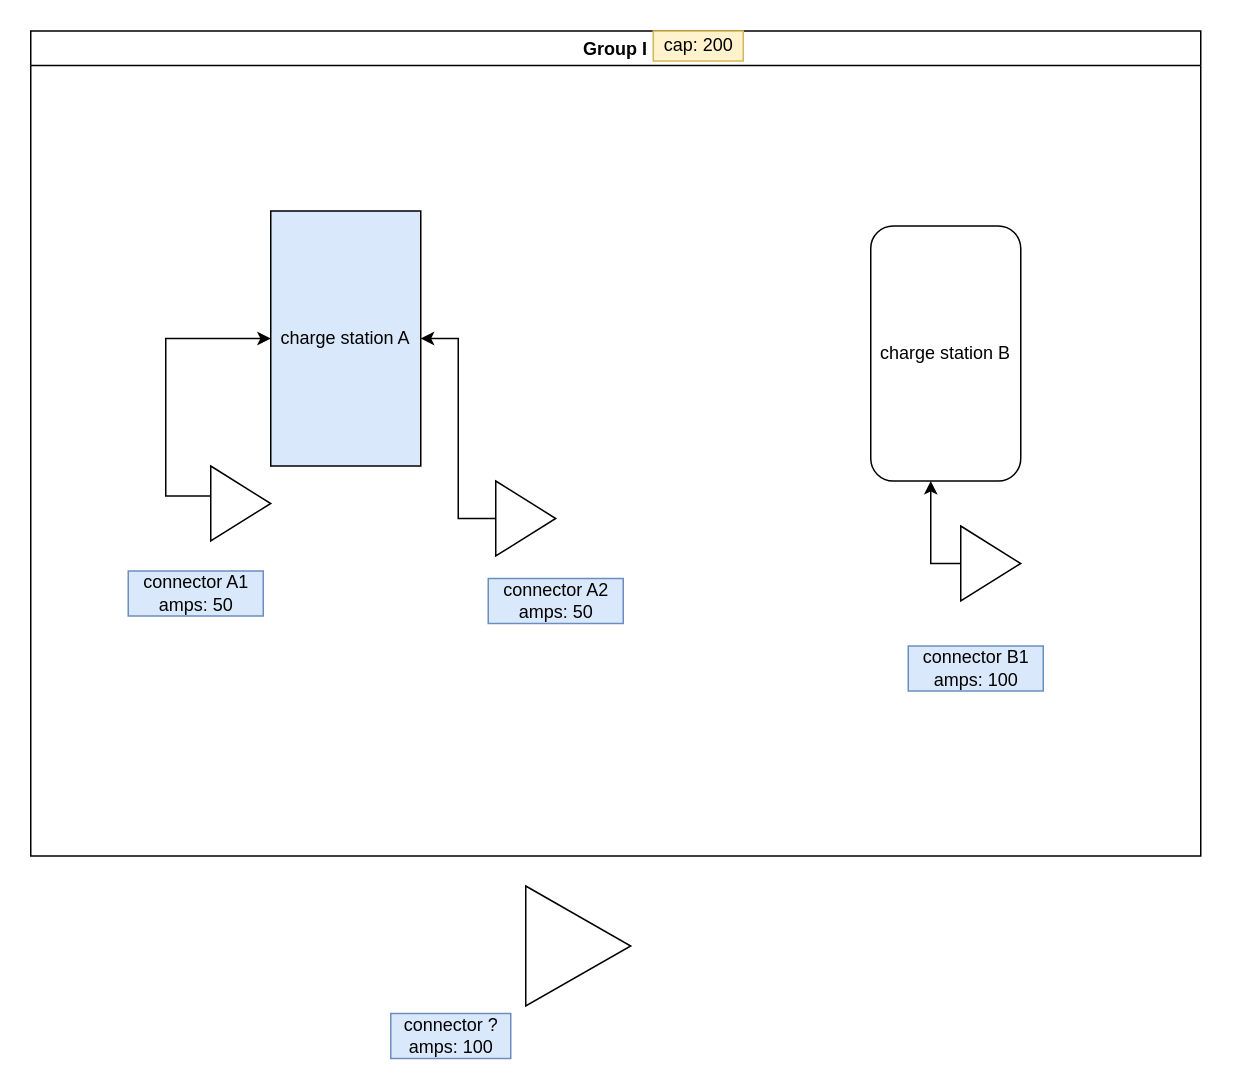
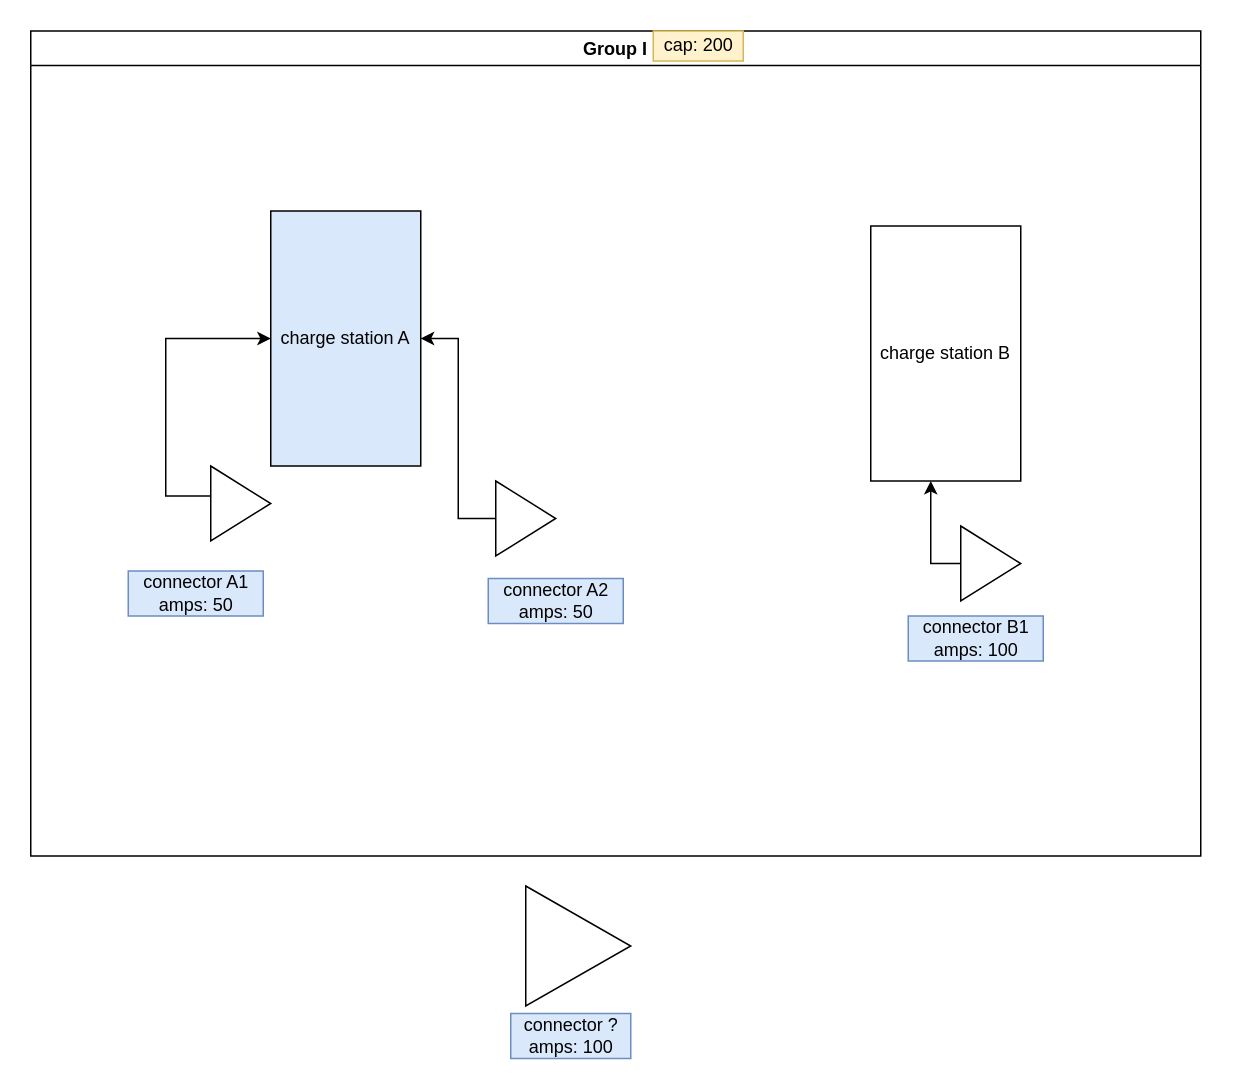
(946, 353) -> (946, 353)
(976, 668) -> (976, 638)
(451, 1036) -> (571, 1036)
